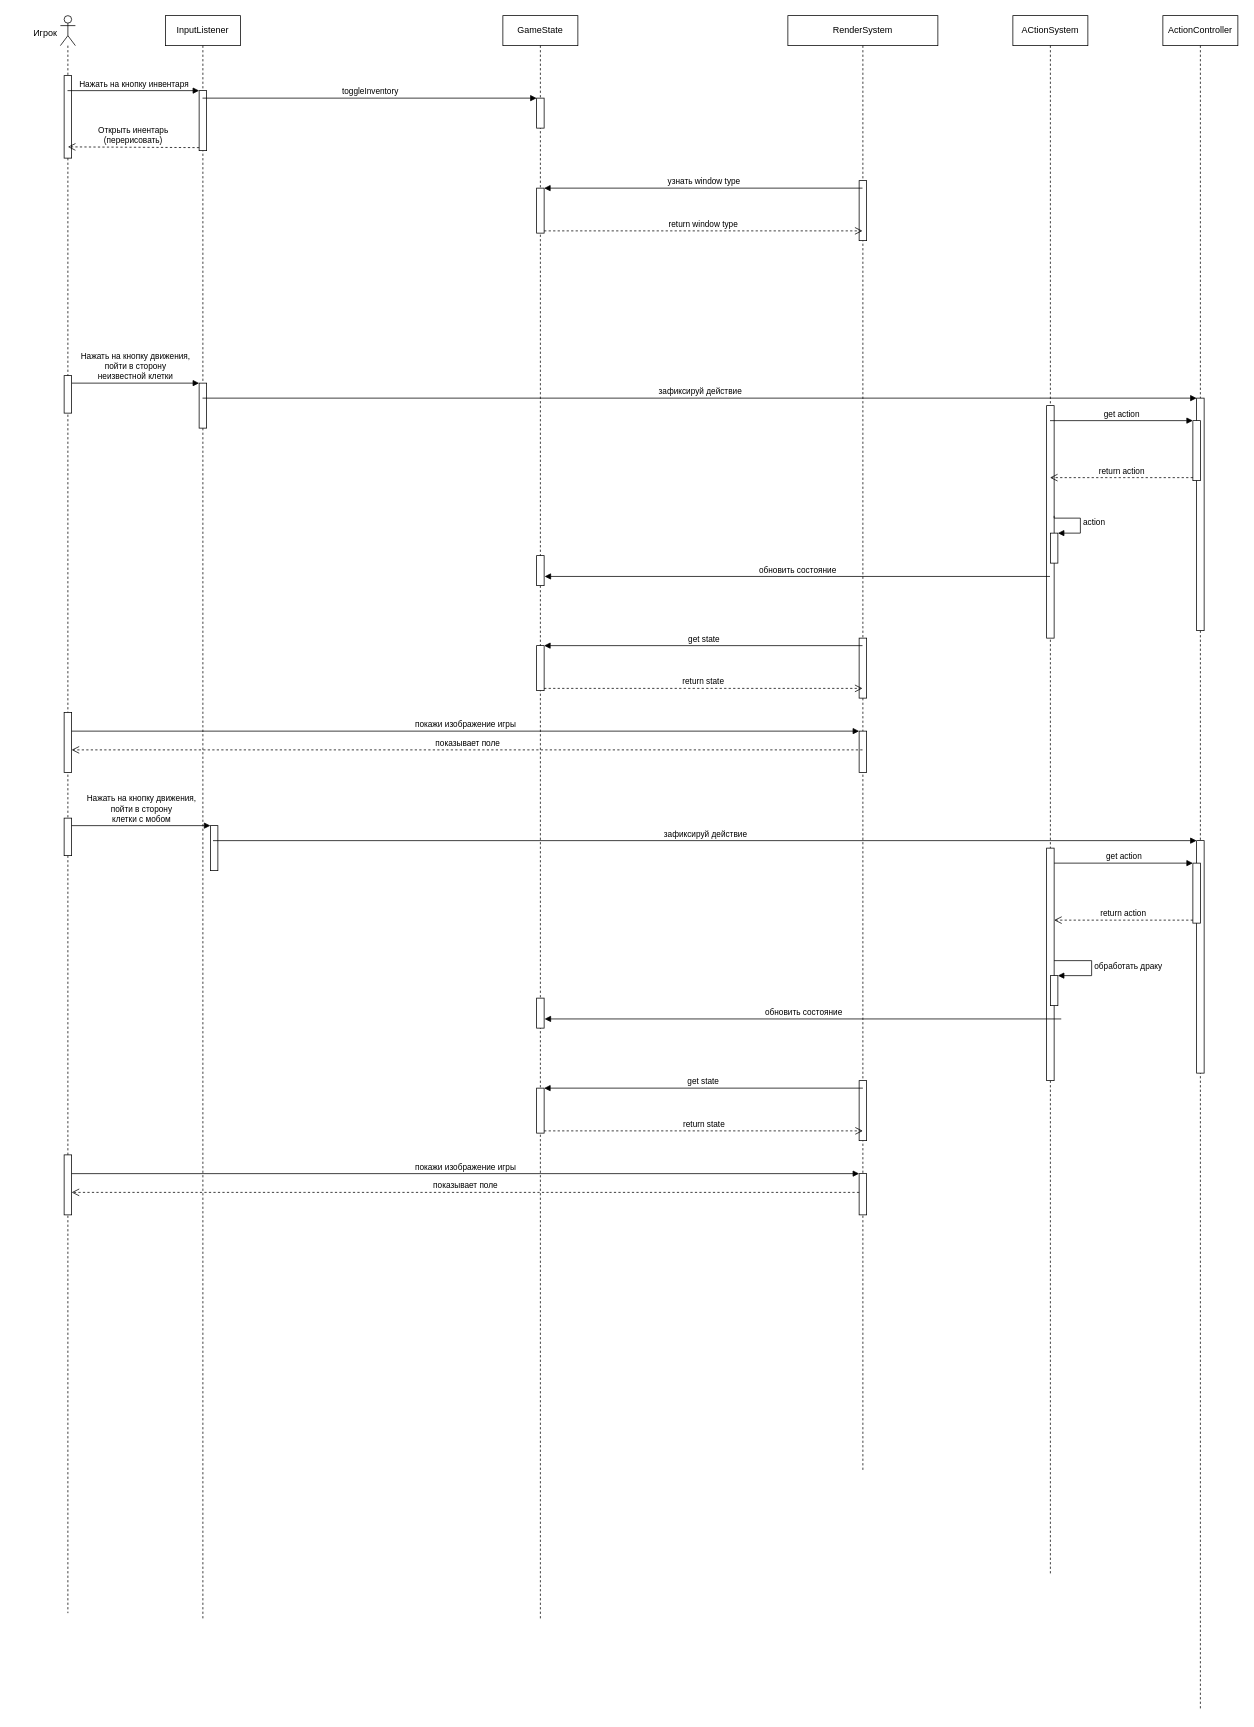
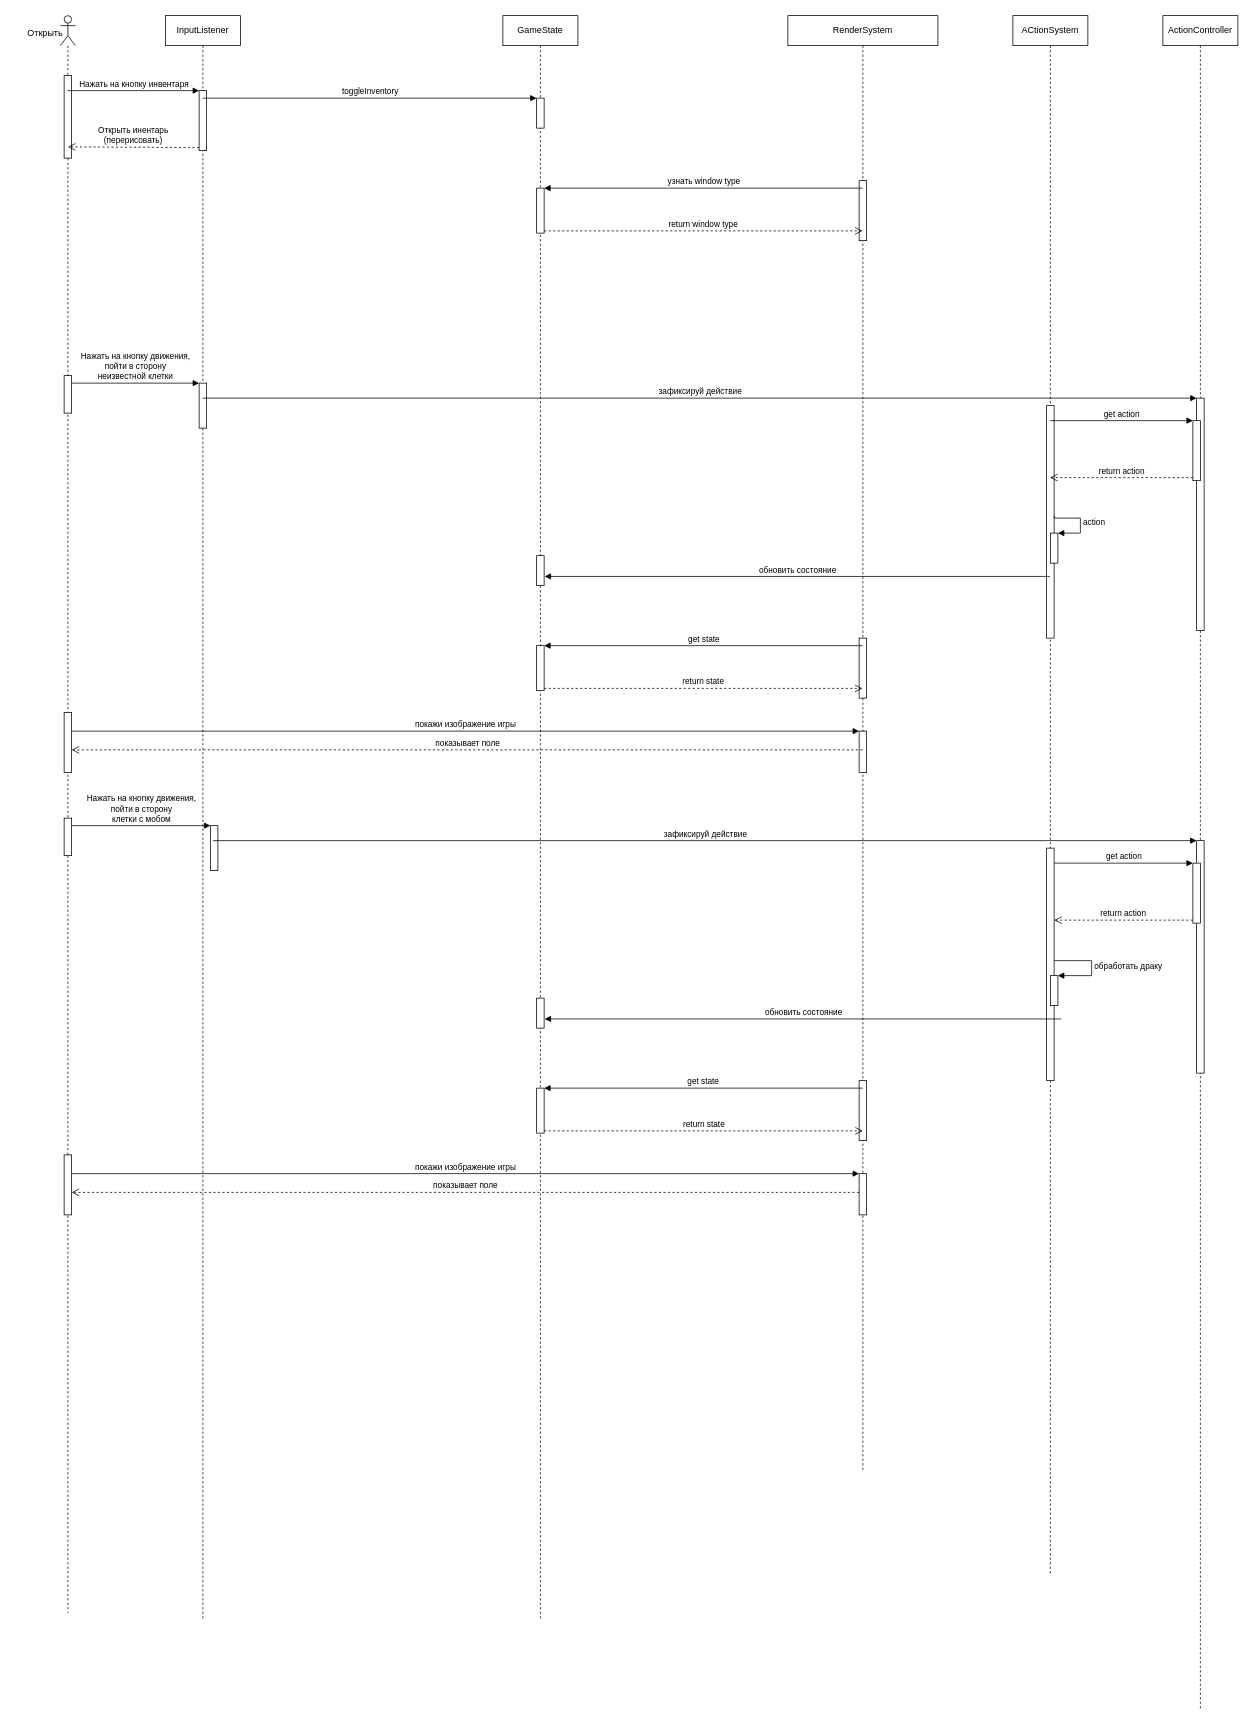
(45, 33) -> (45, 33)
